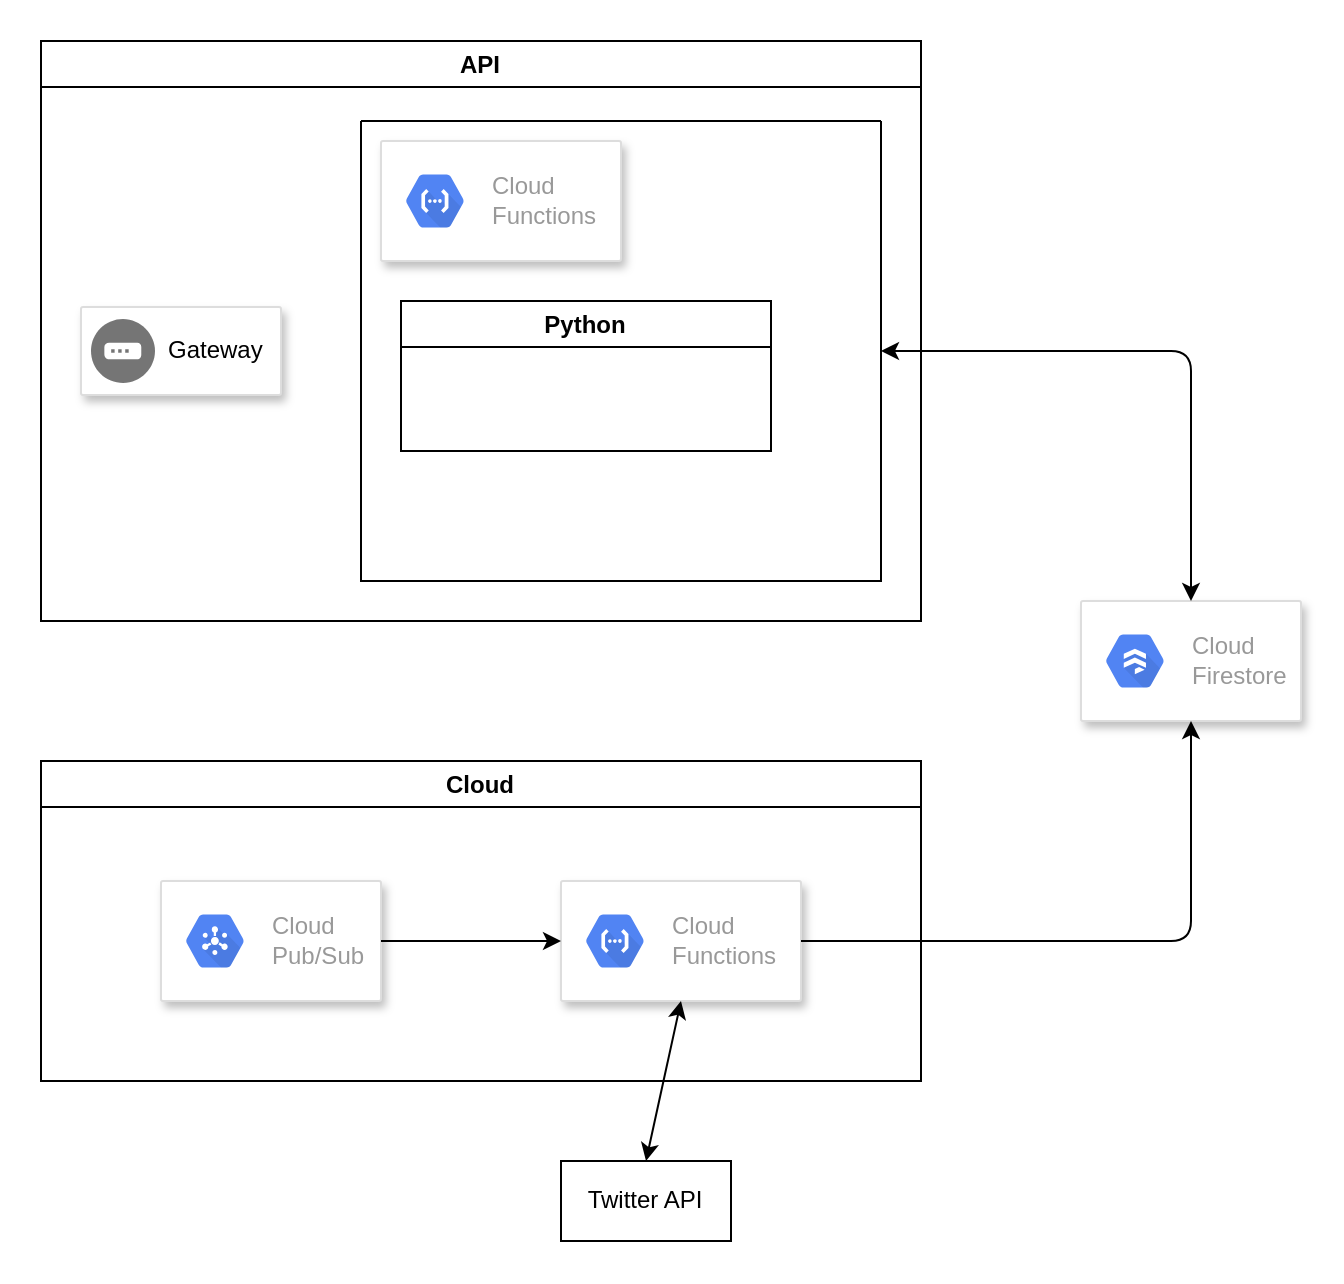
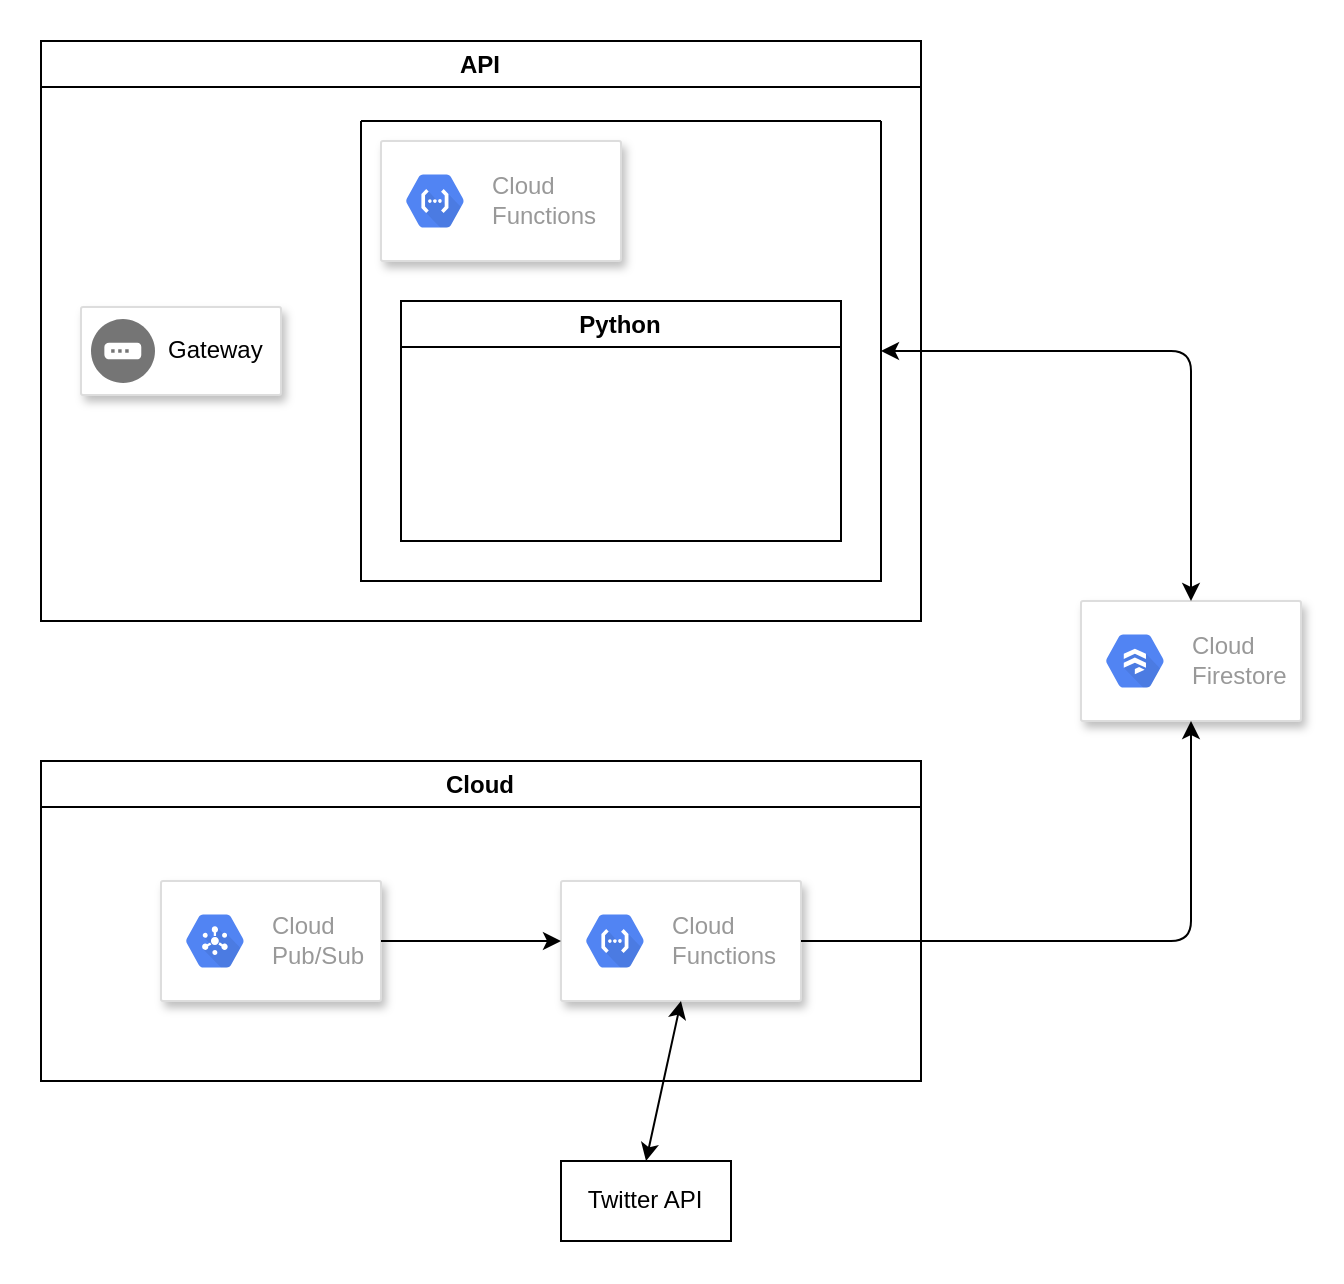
(586, 376) -> (621, 421)
